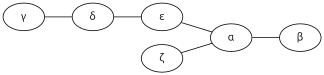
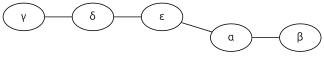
(162, 58) -> none
